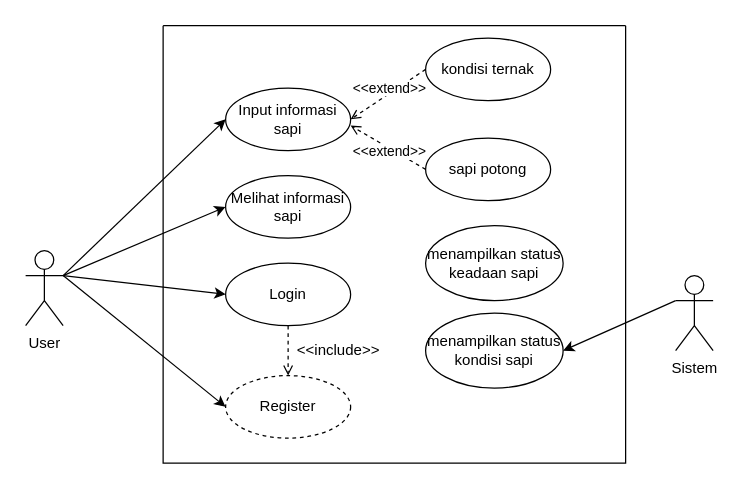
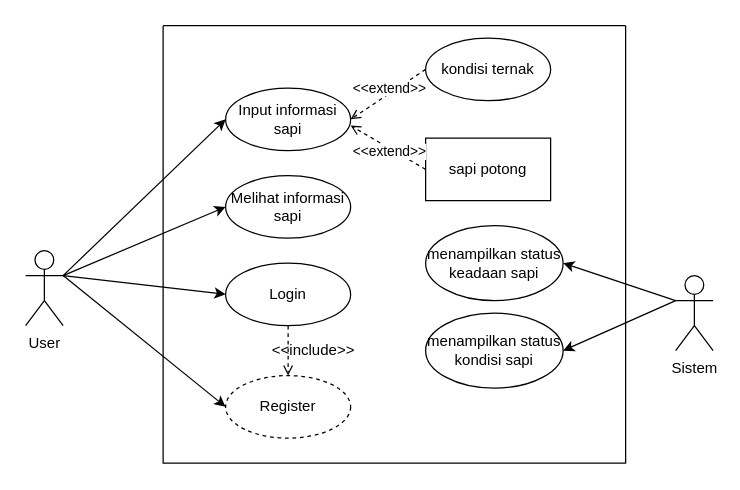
(488, 169) -> (488, 169)
none -> (621, 282)
(338, 351) -> (313, 351)
